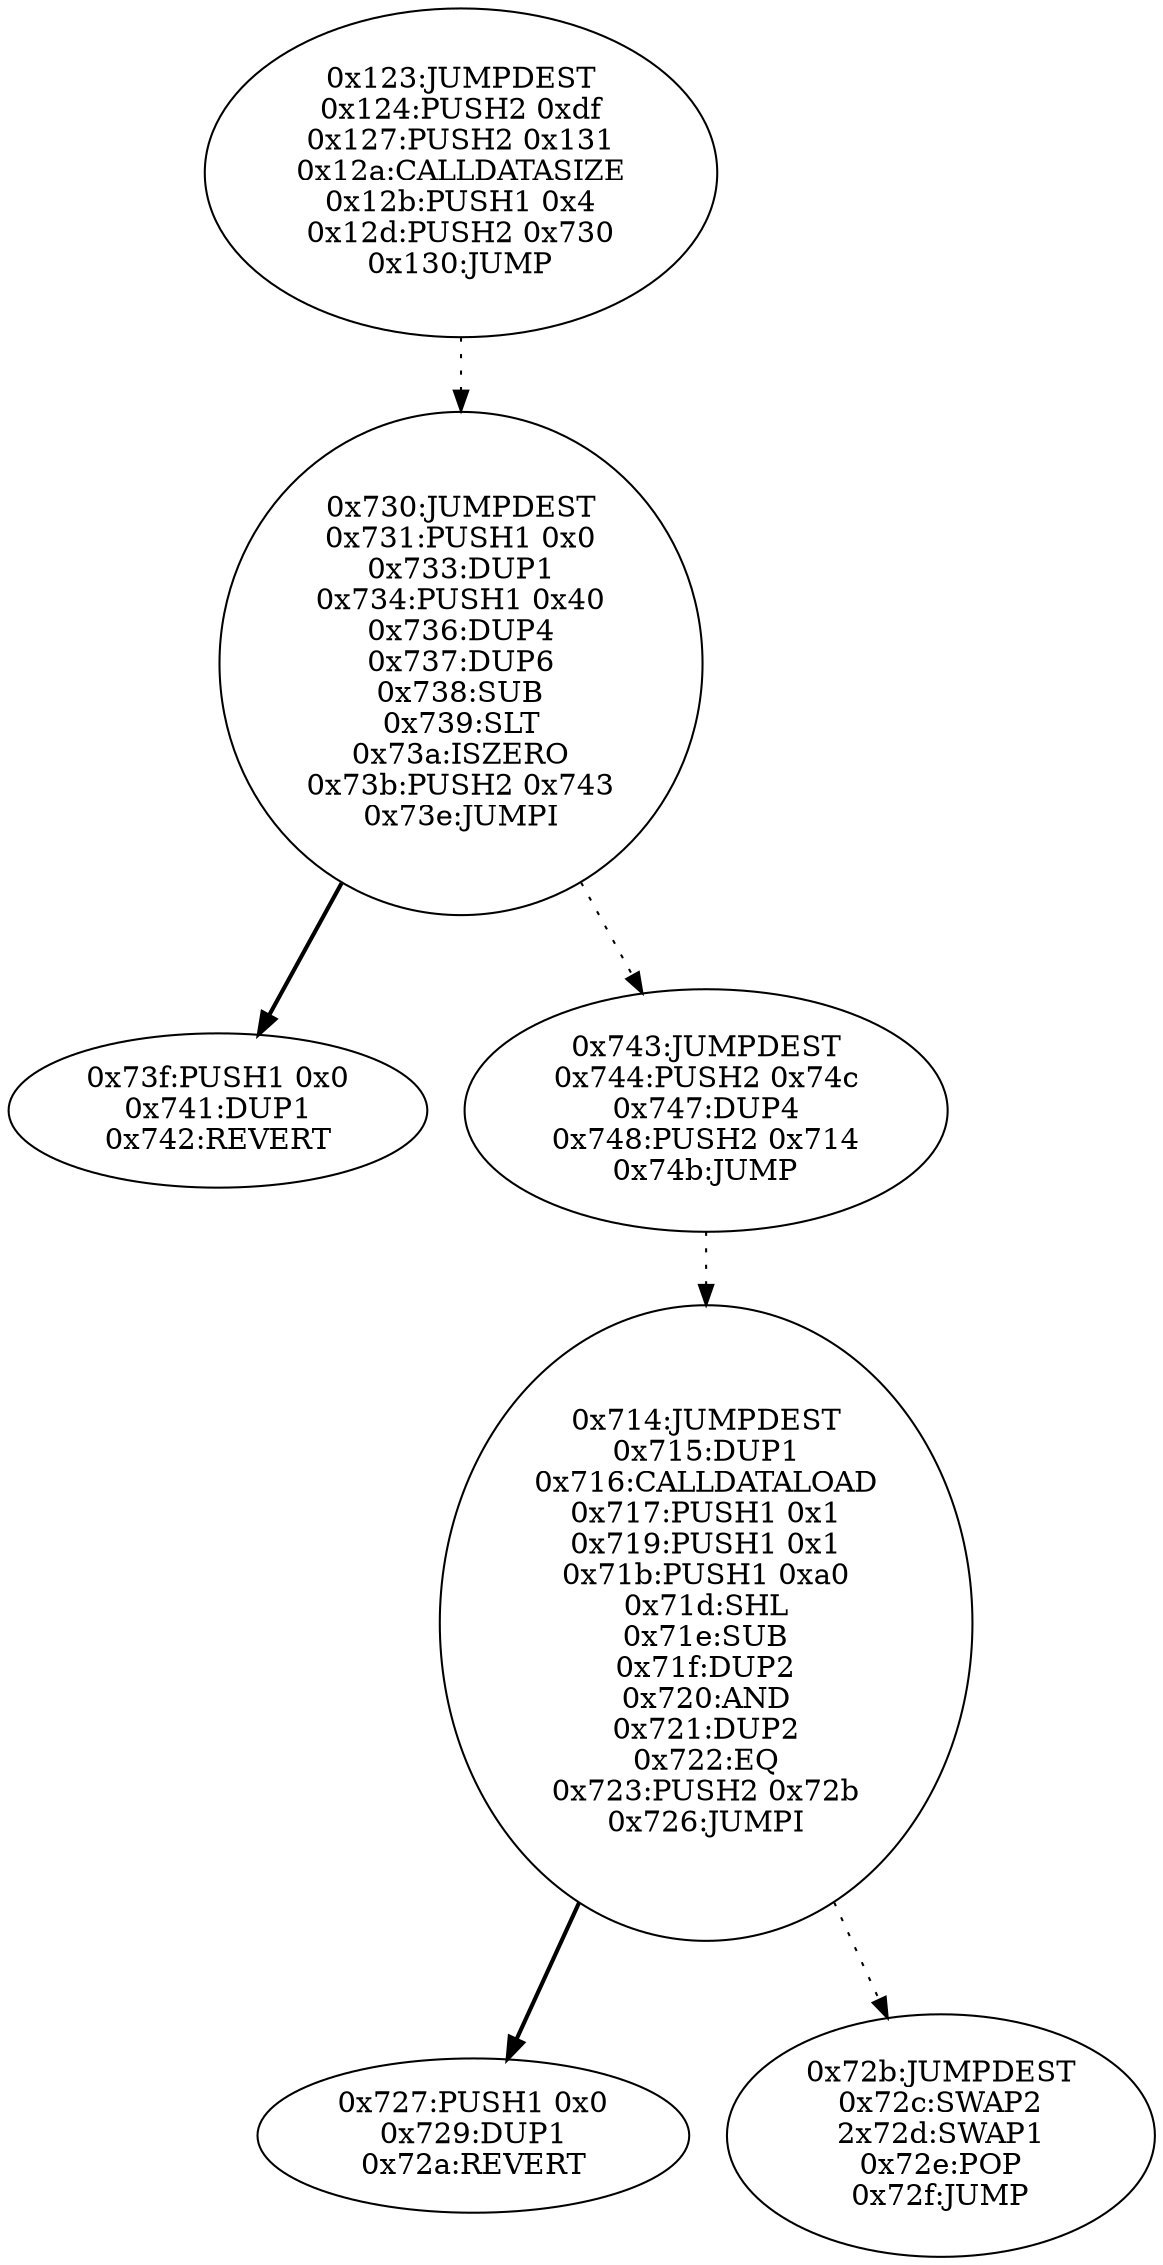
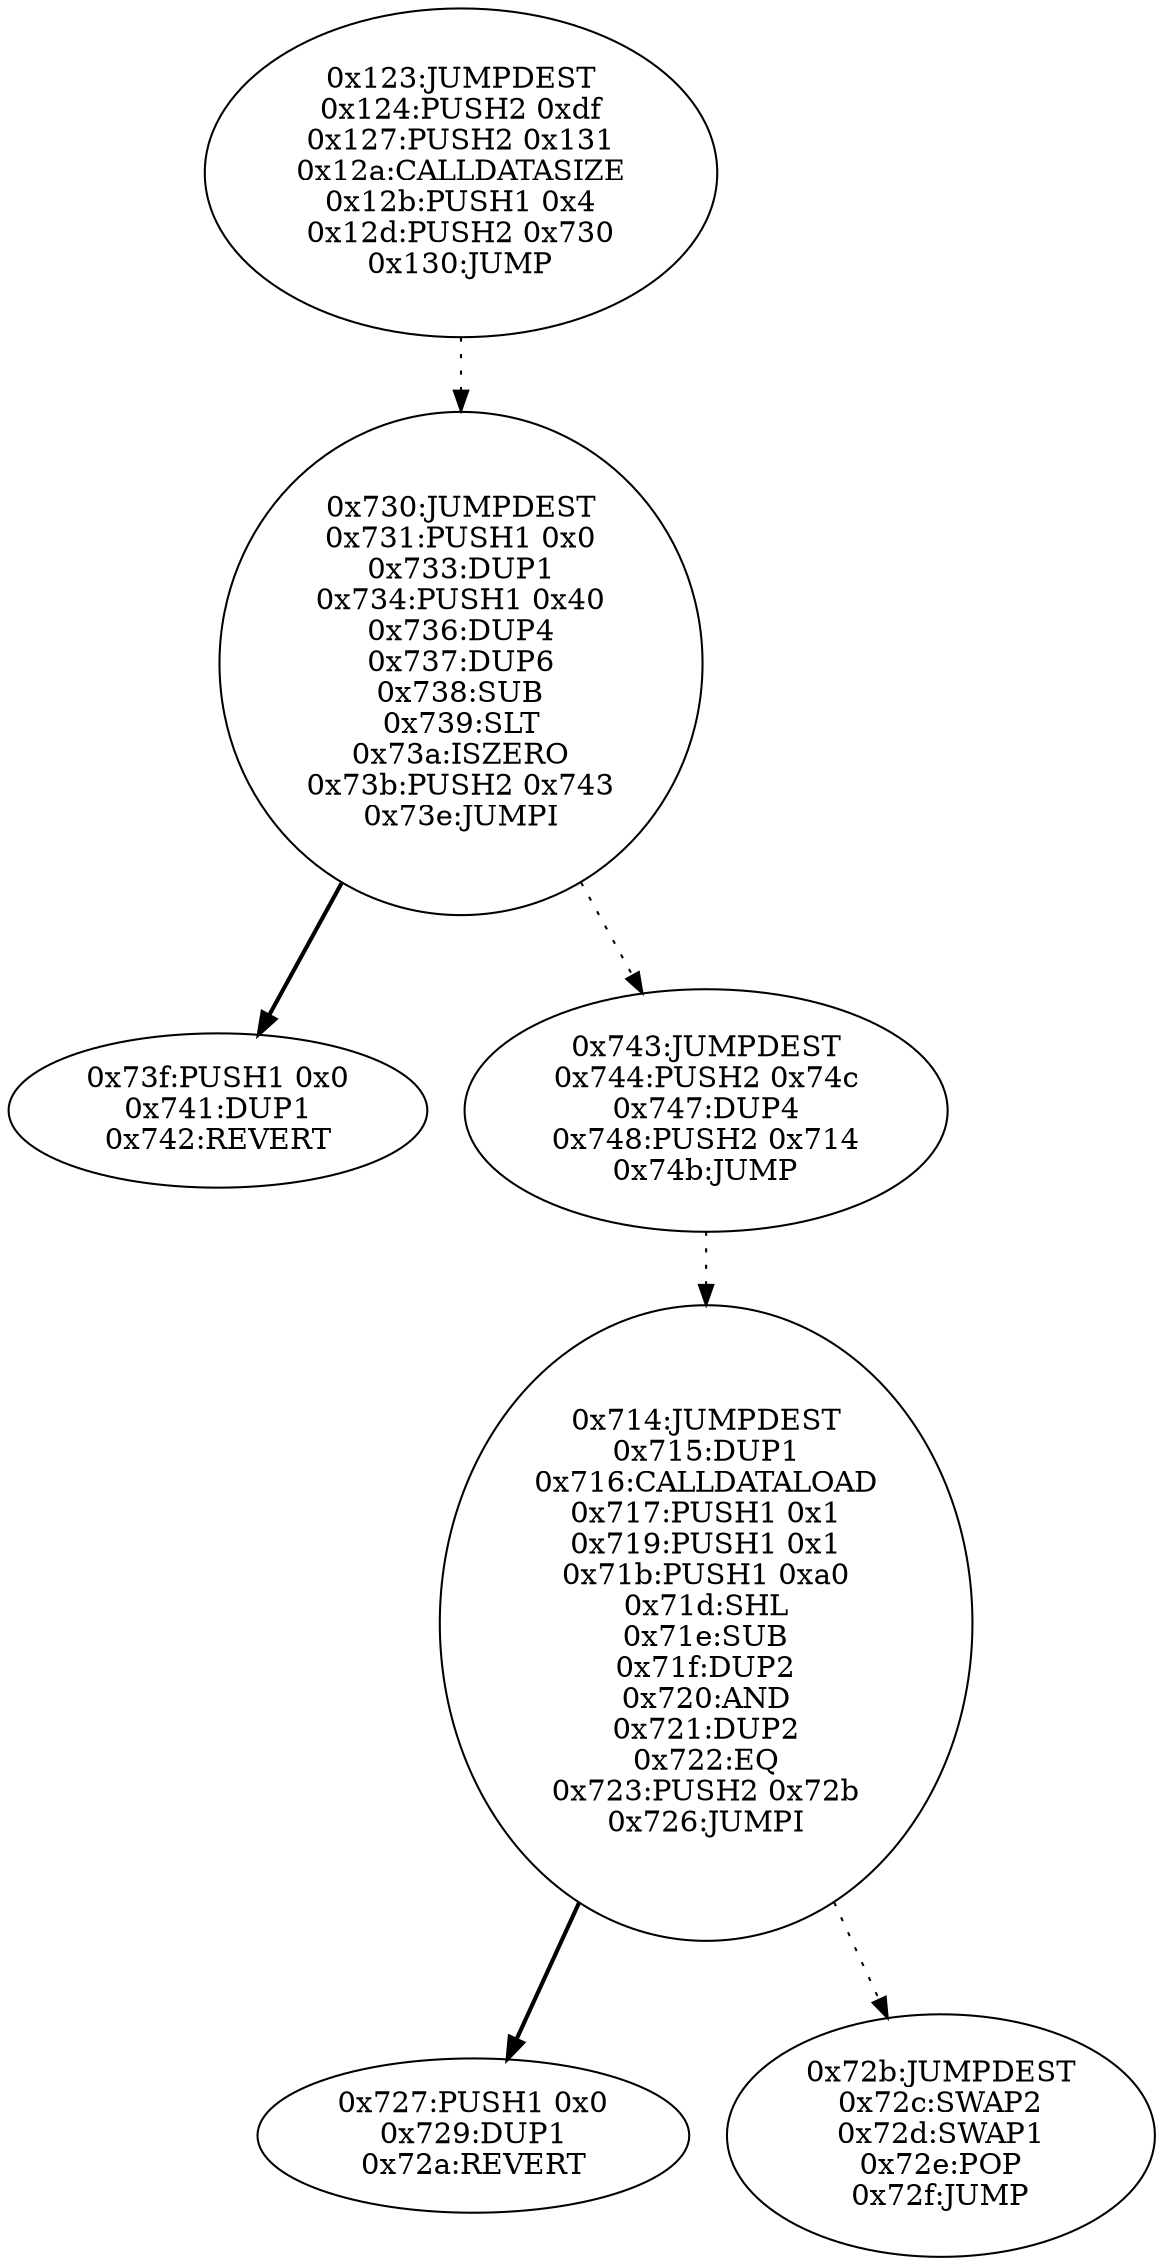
(941, 2136) -> (941, 2136)
